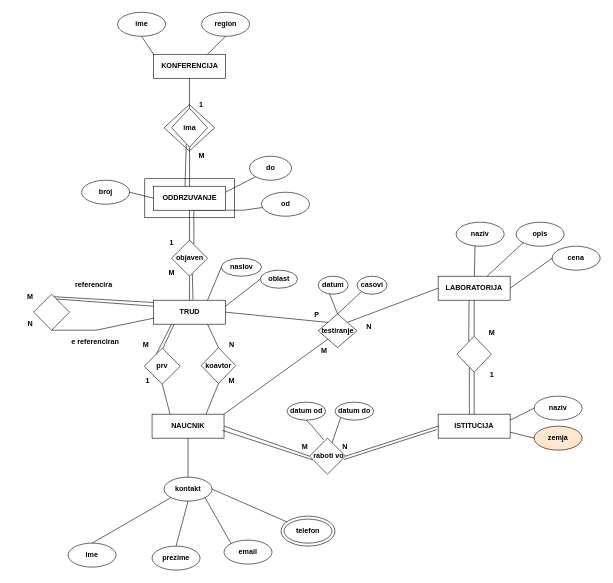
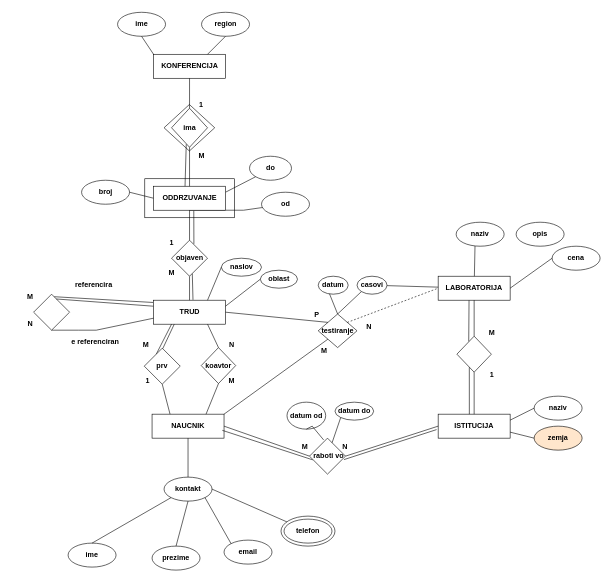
(505, 260) -> (412, 286)
(392, 306) -> (392, 306)
(306, 411) -> (306, 416)
